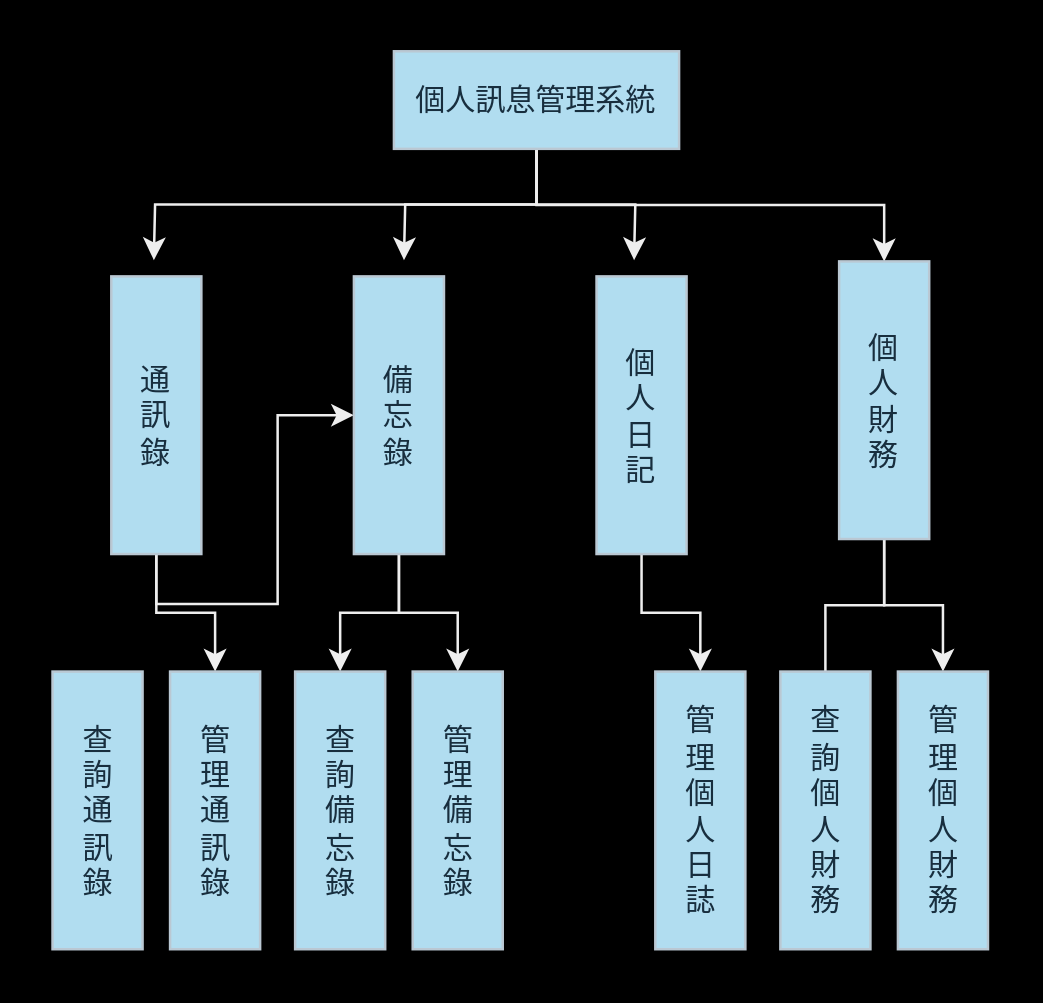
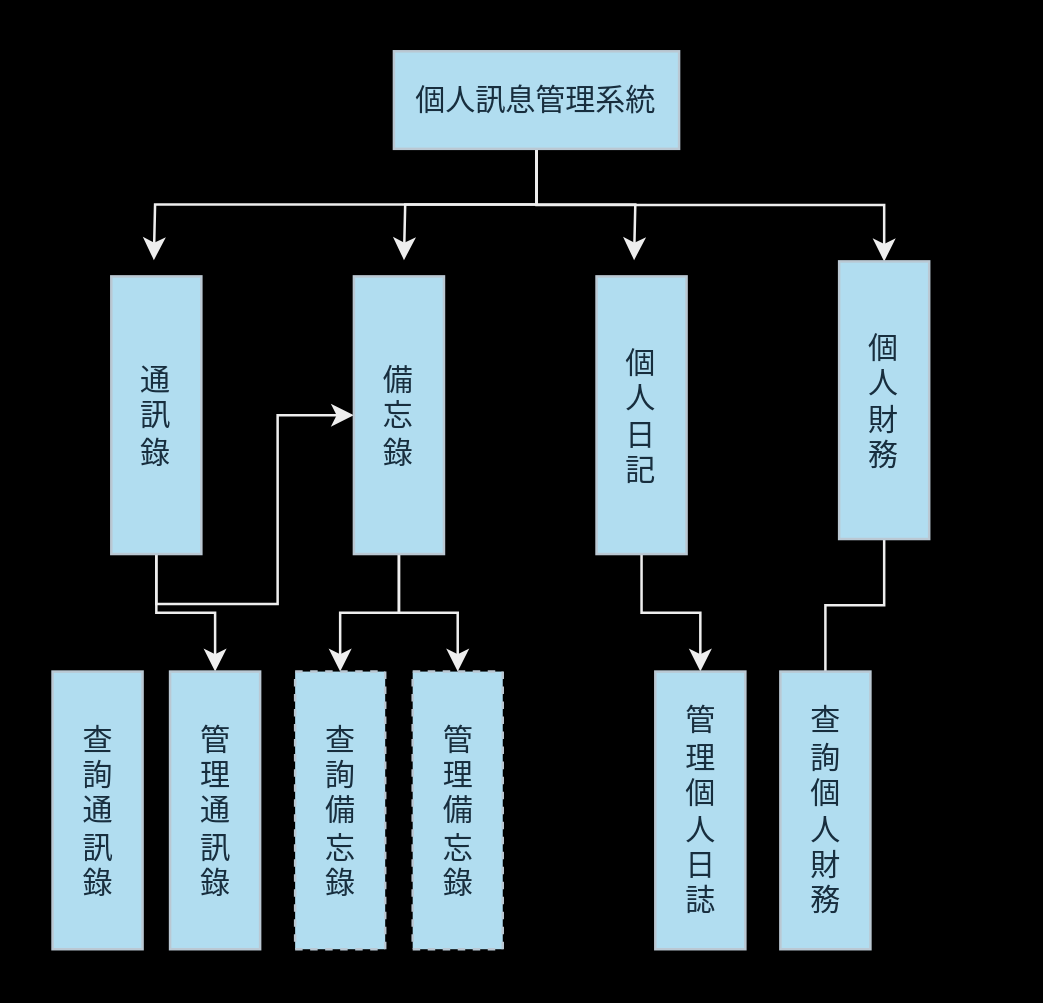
(940, 605) -> none
(340, 810) -> (340, 810)
(458, 810) -> (458, 810)
(943, 810) -> none
